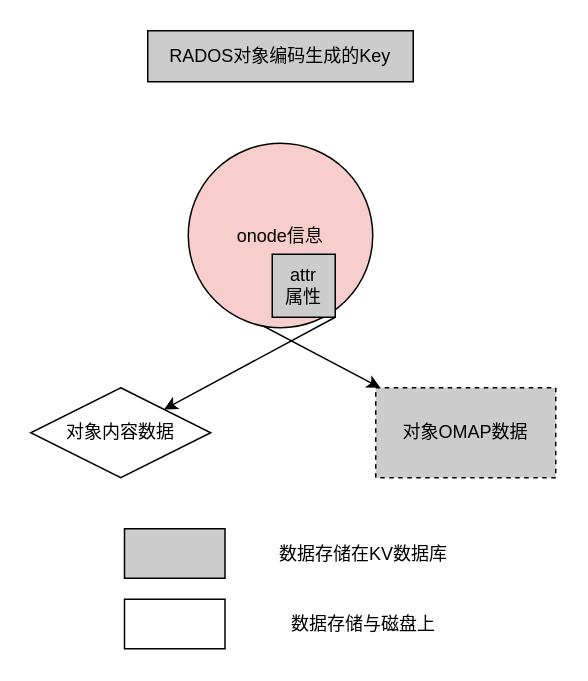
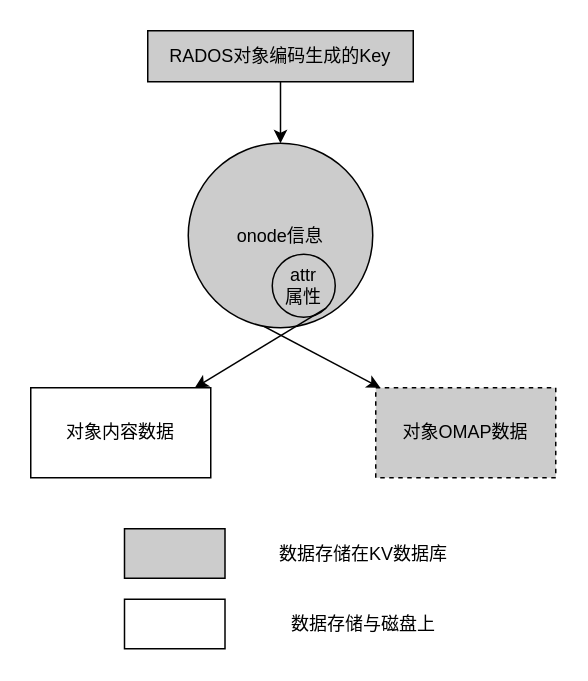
none -> (281, 107)
(281, 236) -> (281, 236)
(304, 286) -> (304, 286)
(121, 433) -> (121, 433)
